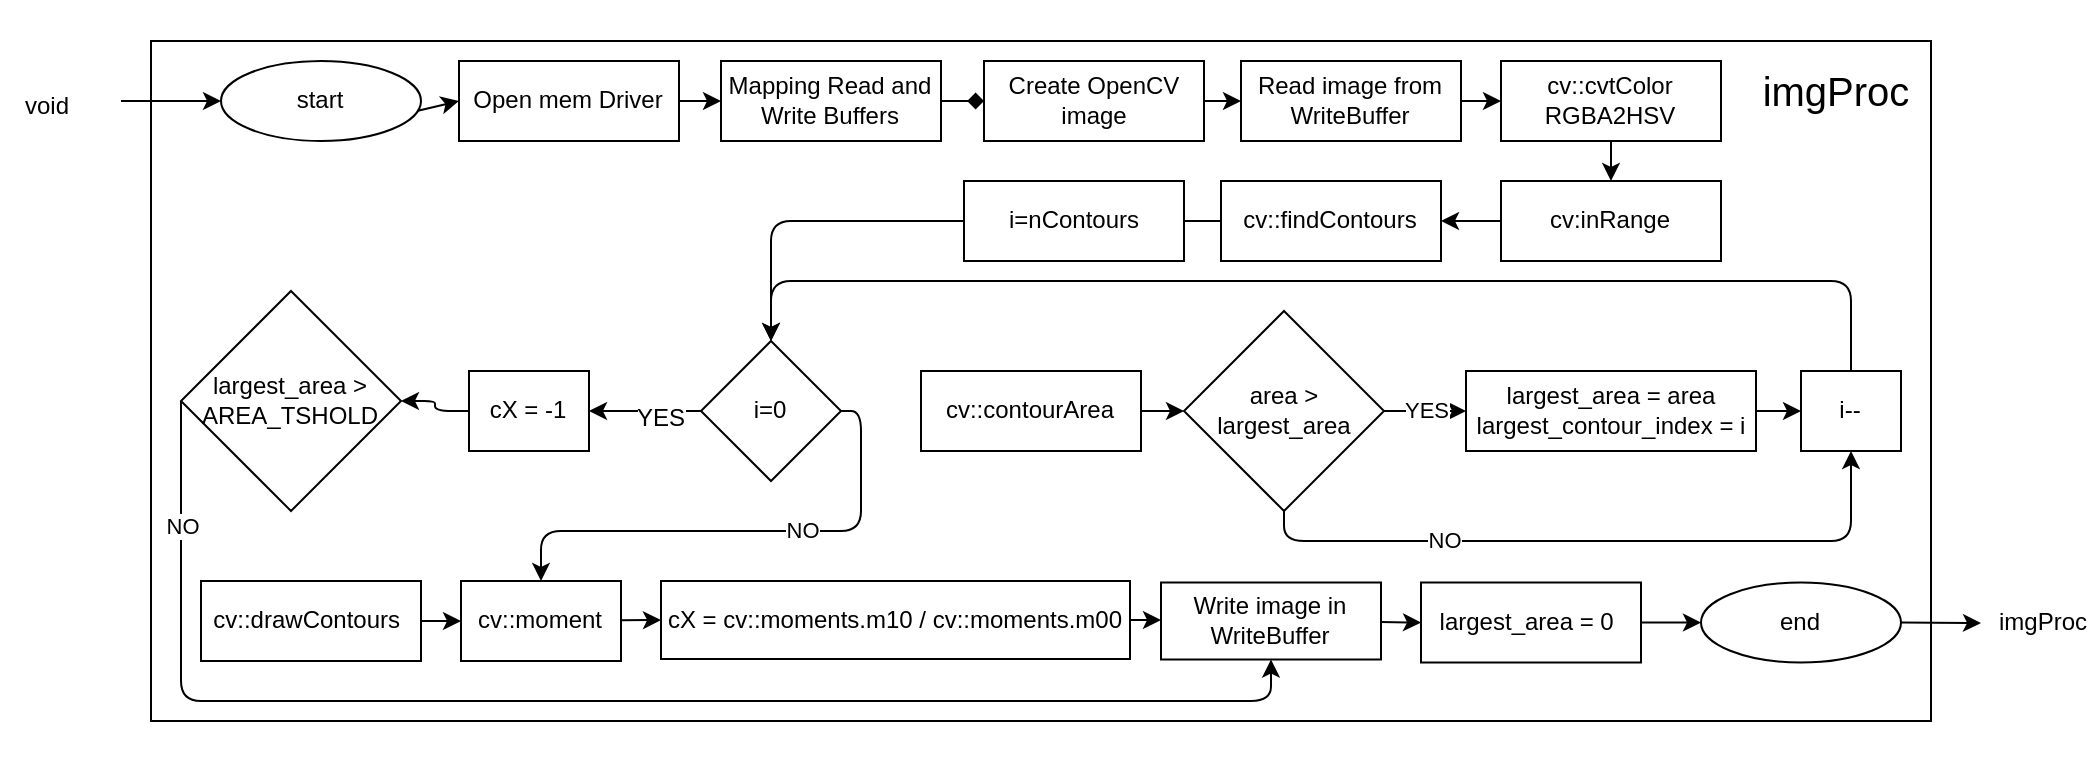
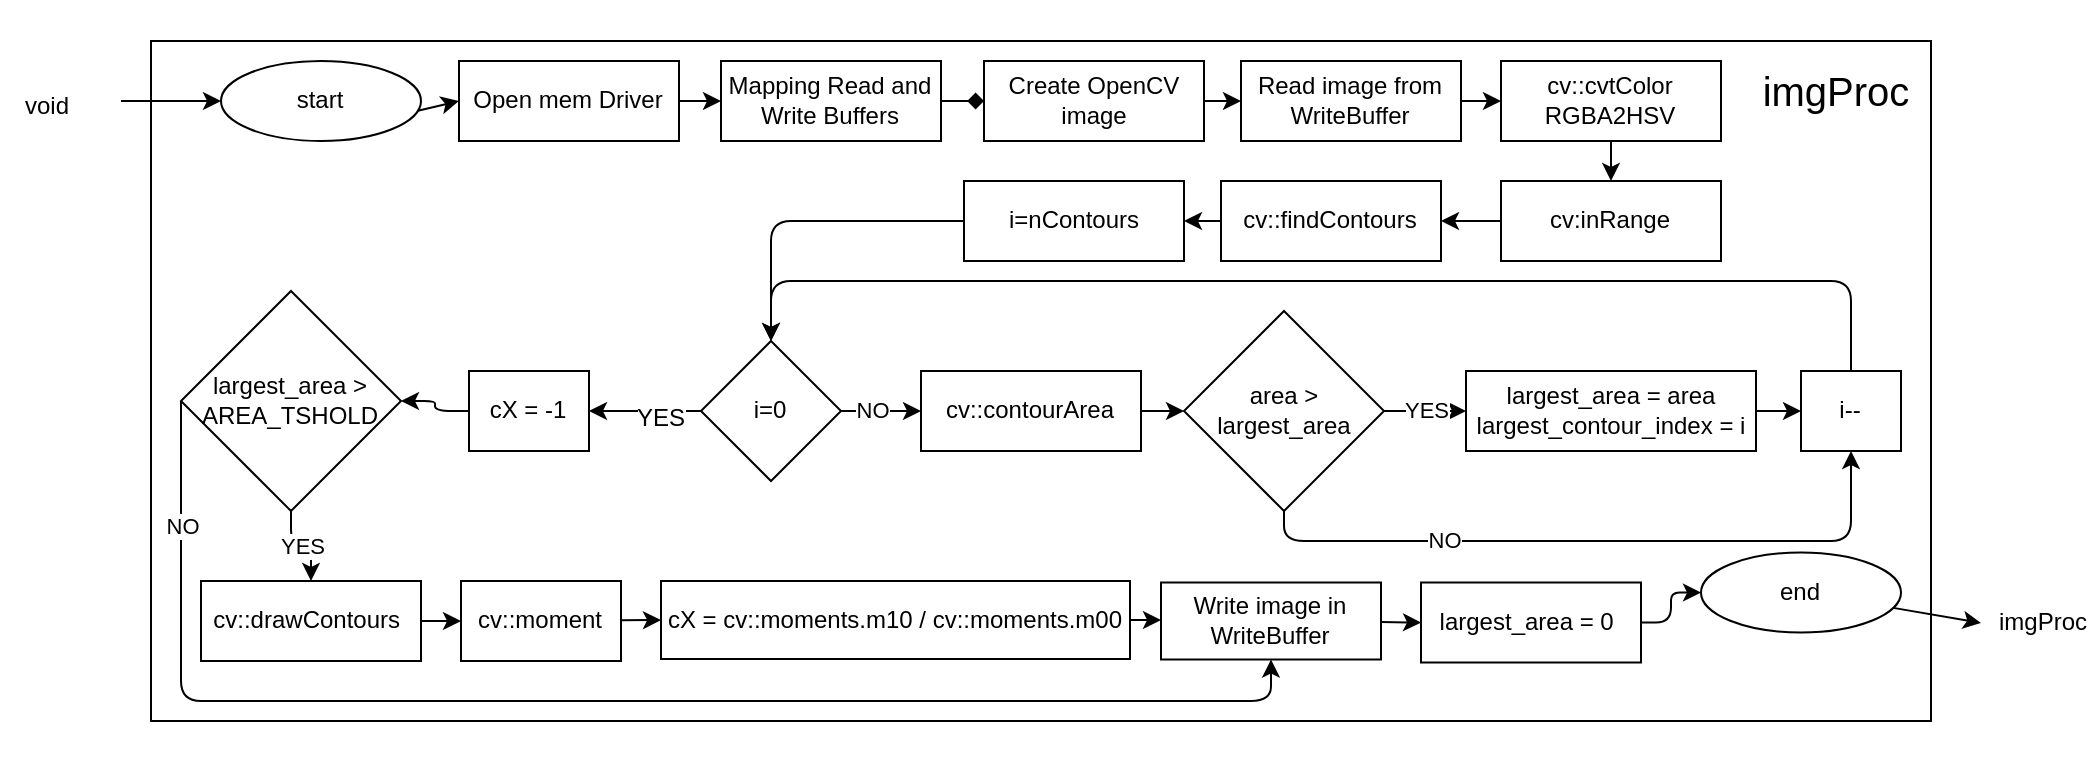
(1193, 221) -> (1199, 221)
(742, 531) -> (877, 411)
none -> (296, 544)
(1801, 623) -> (1801, 593)
